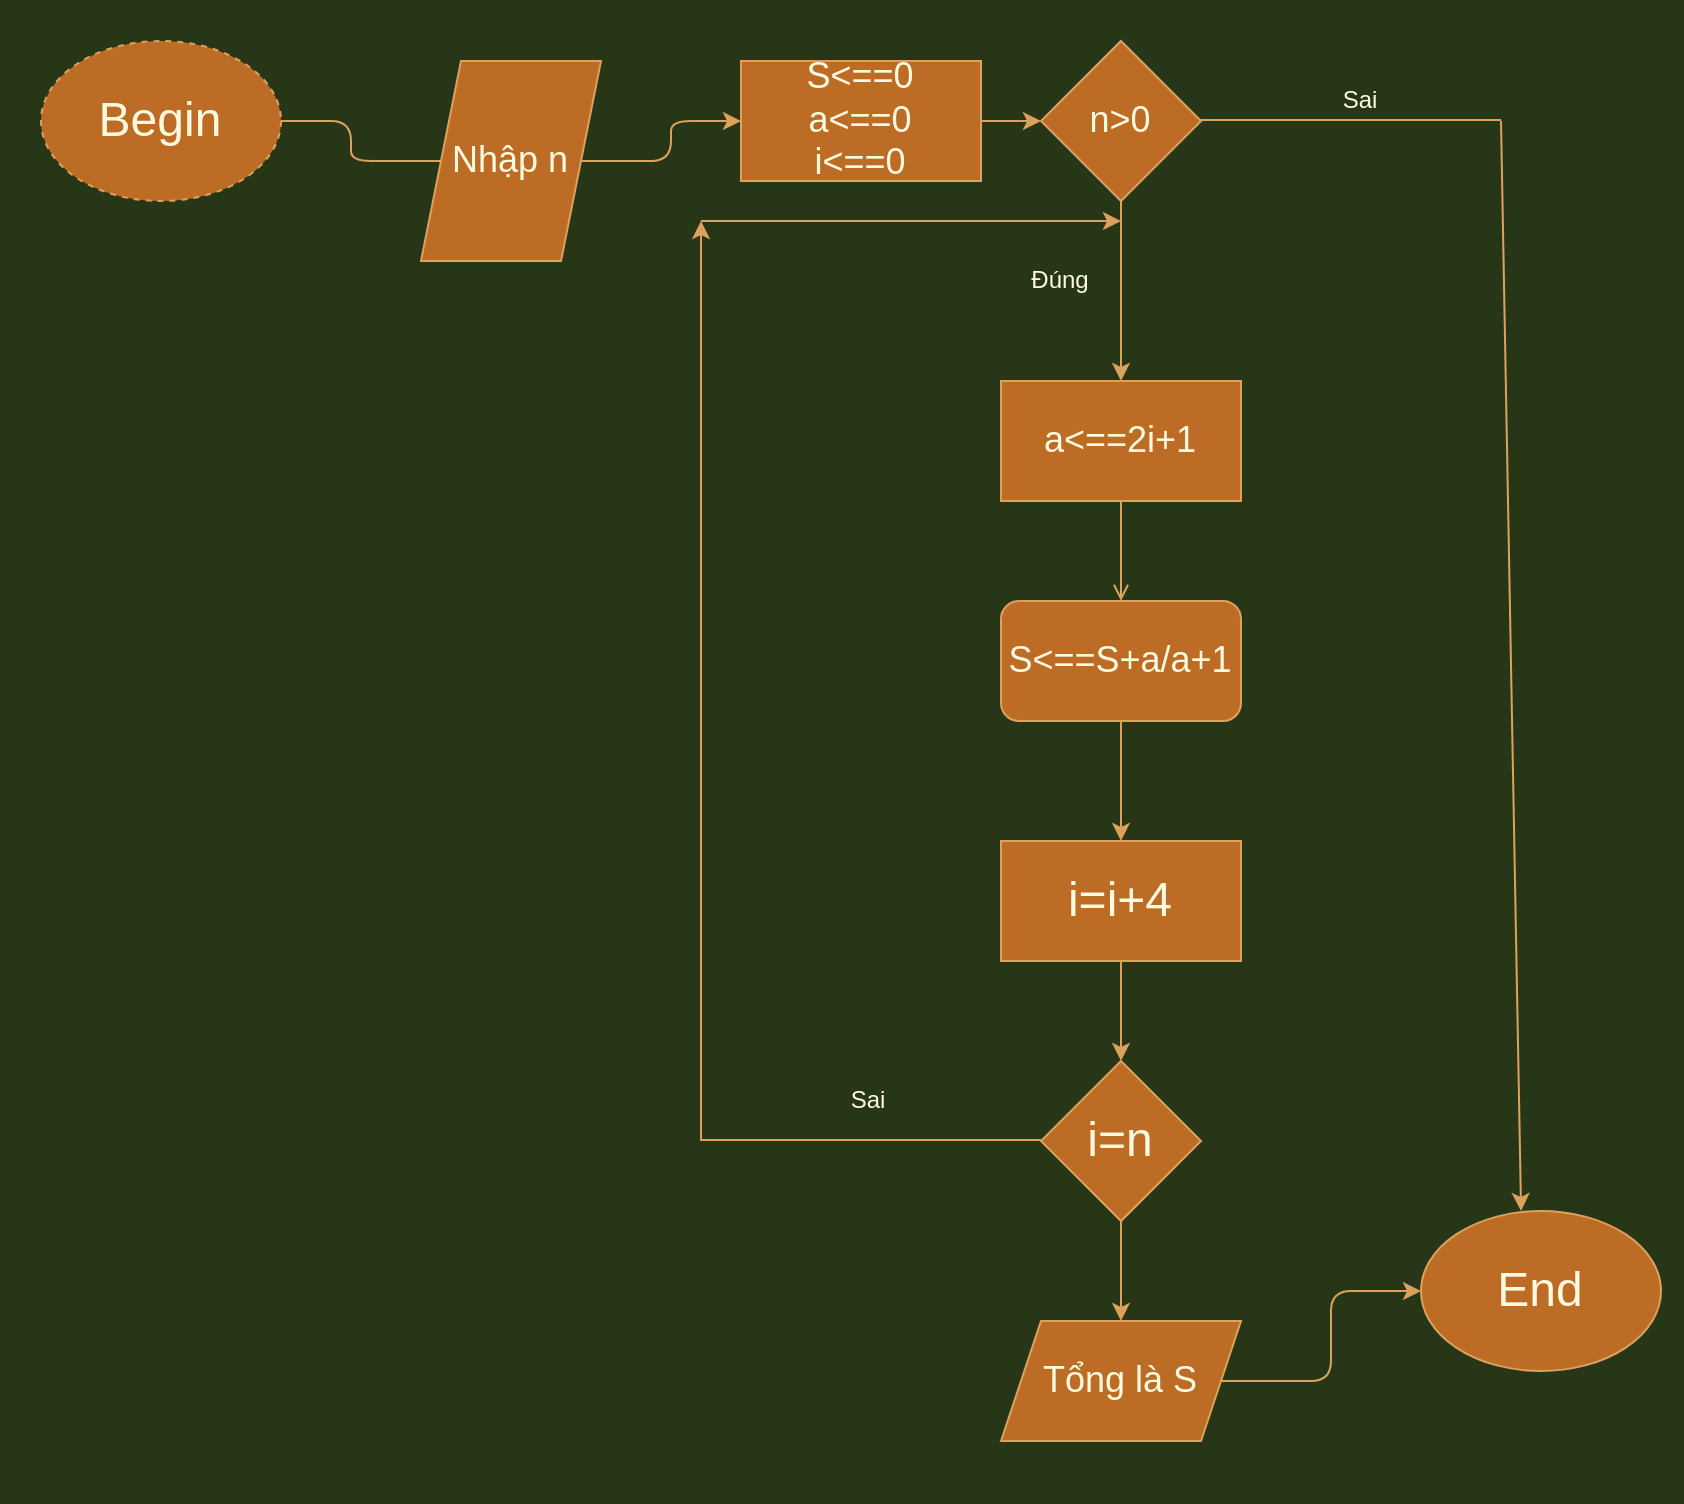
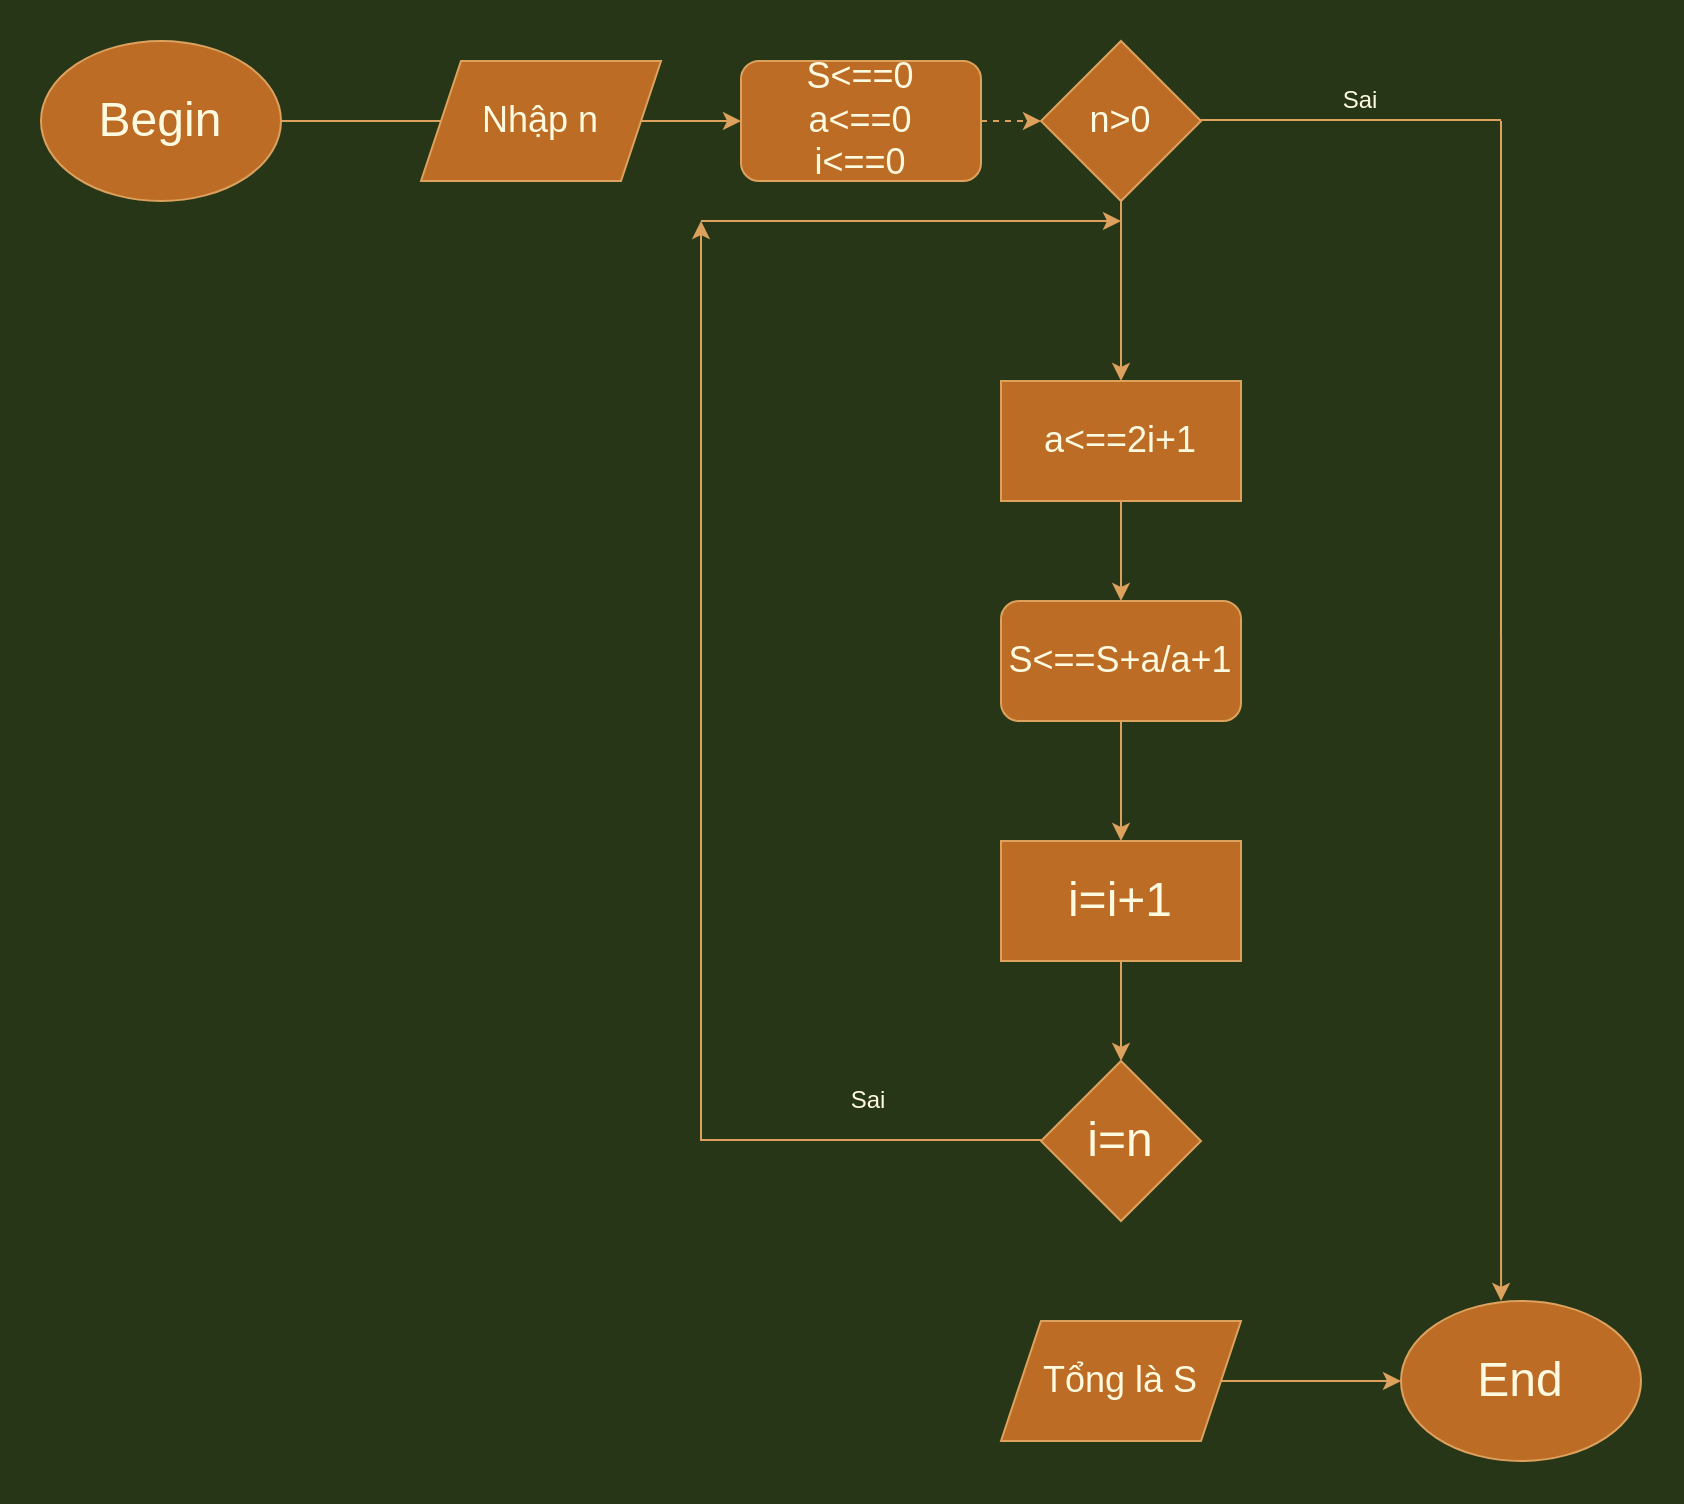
(161, 121) -> (161, 121)
(861, 121) -> (861, 121)
(1006, 121) -> (1006, 121)
(511, 161) -> (541, 121)
(1061, 281) -> none
(1121, 588) -> (1121, 586)
(1121, 901) -> (1121, 901)
(1121, 1264) -> none
(1541, 1291) -> (1521, 1381)
